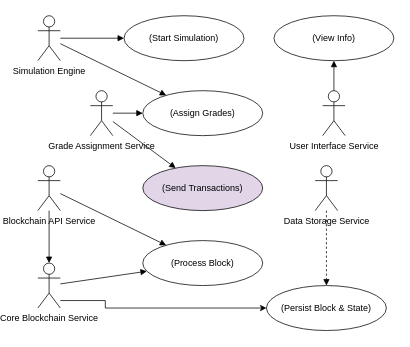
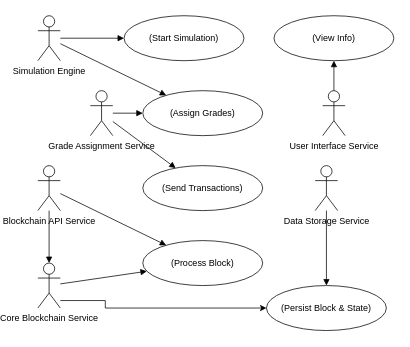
(203, 188) -> (203, 188)
(327, 245) -> (327, 245)
